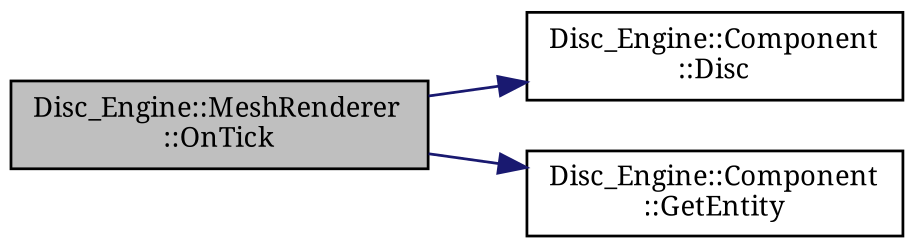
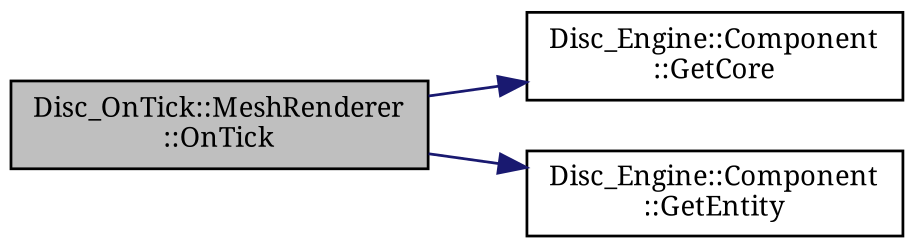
(715, 56) -> (715, 56)
(220, 125) -> (220, 125)
